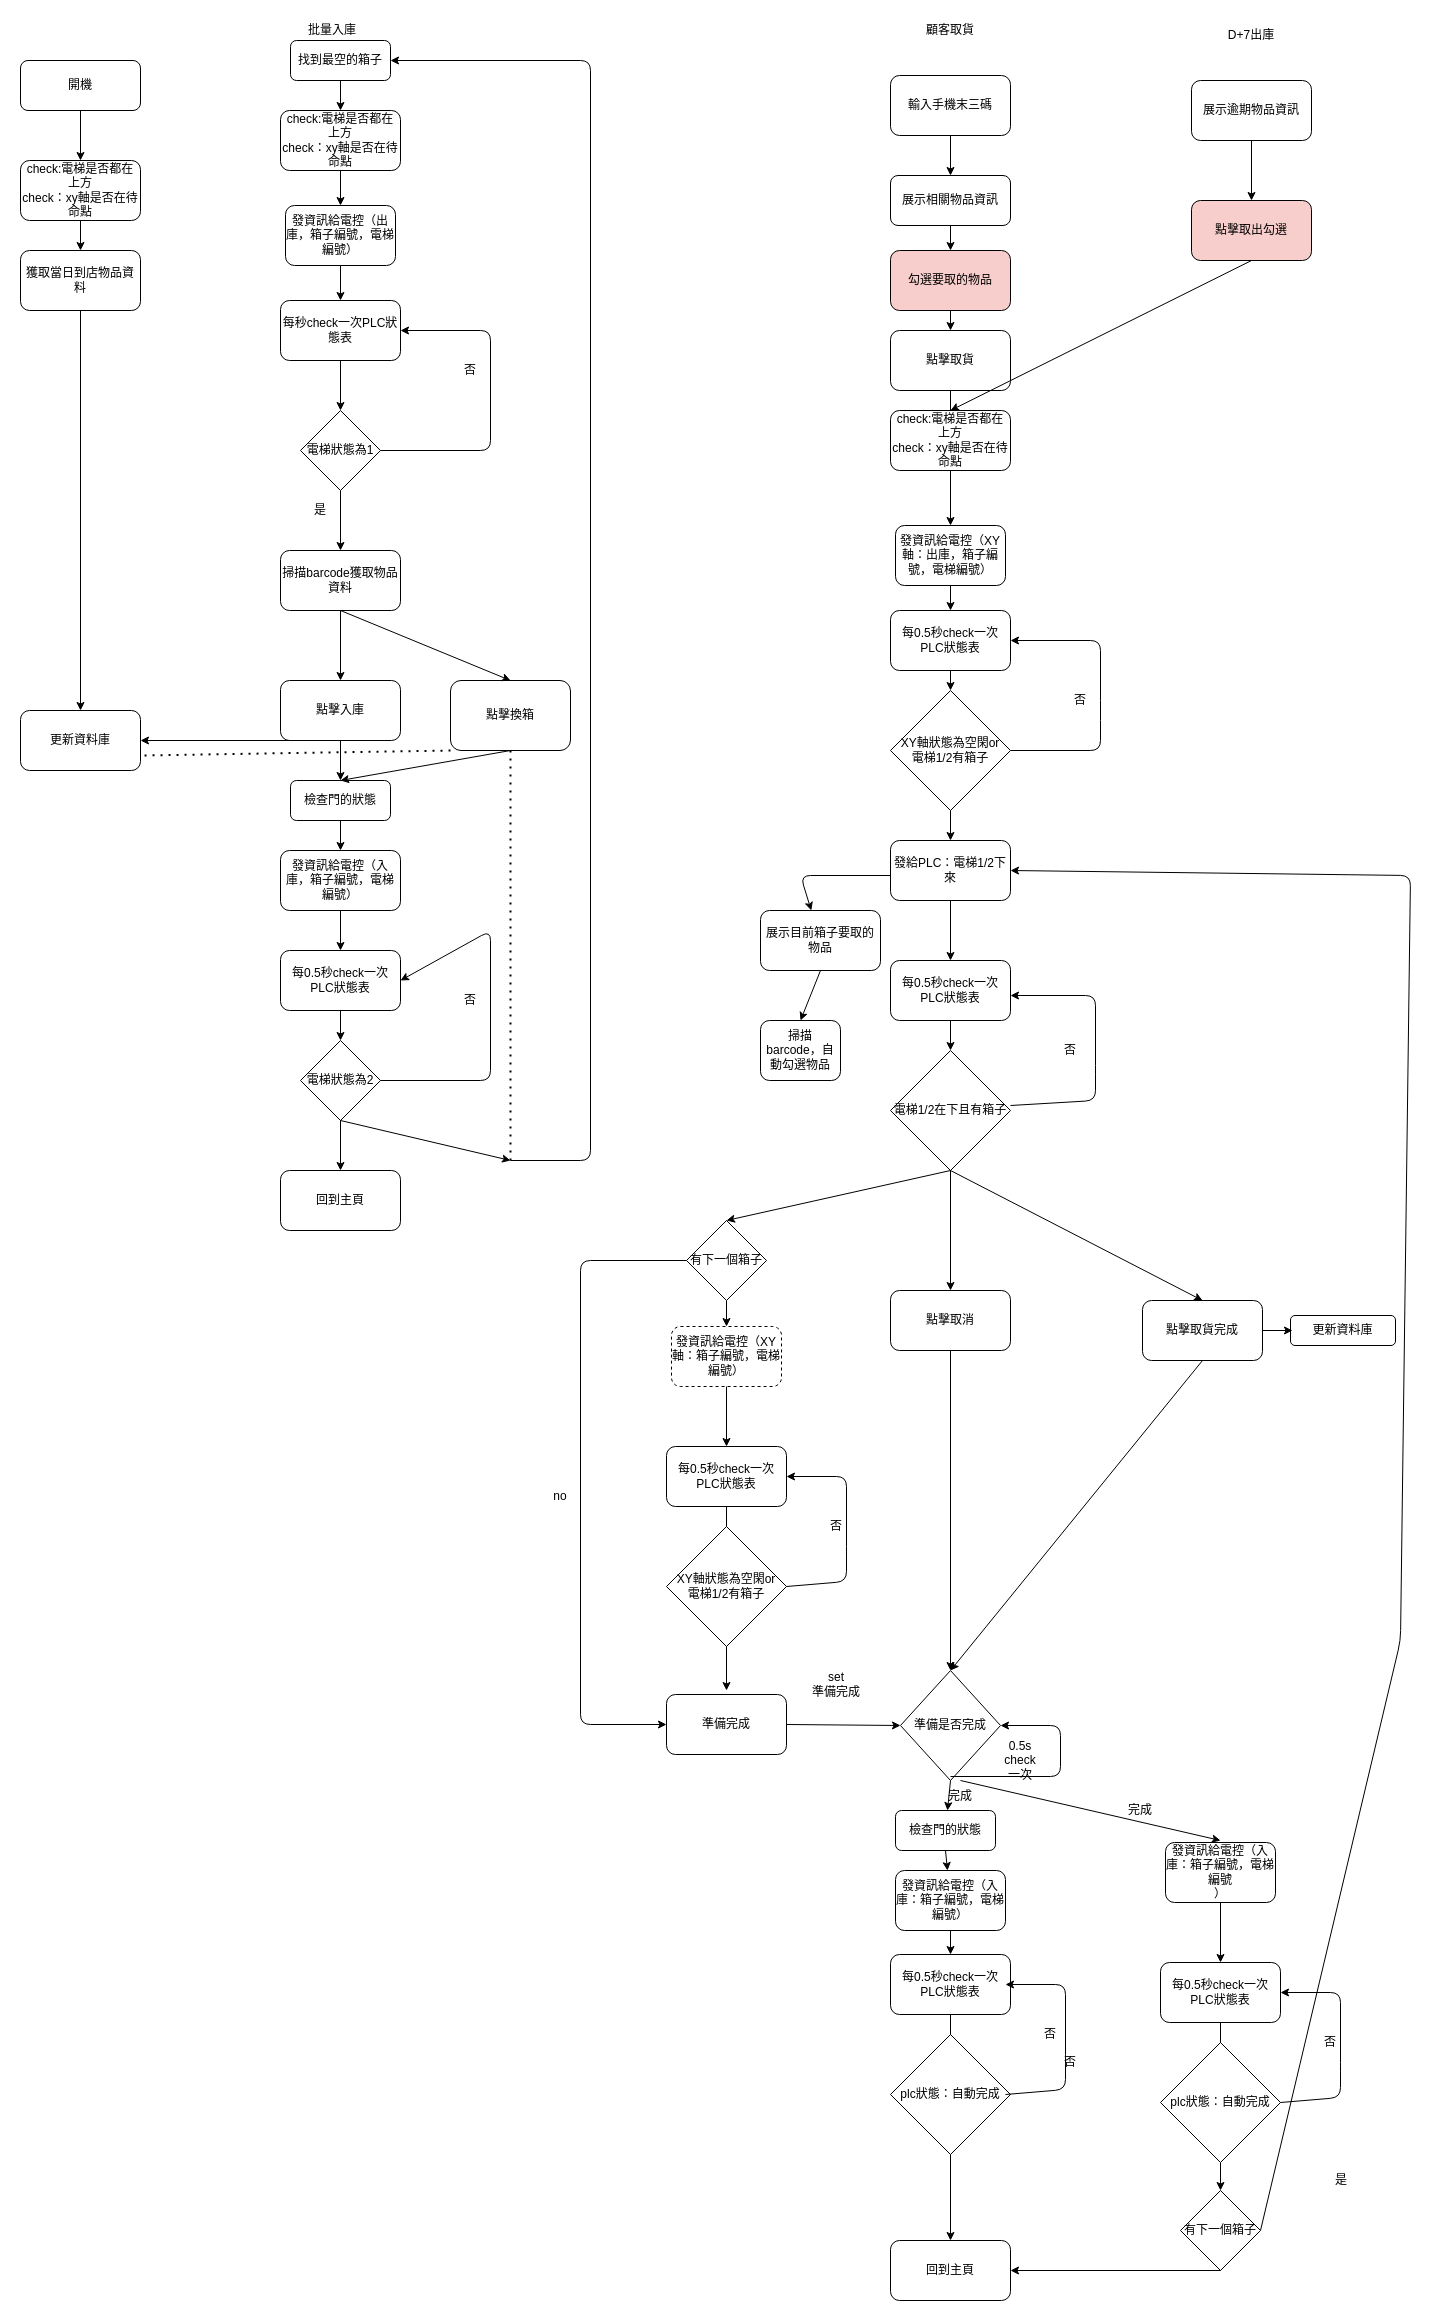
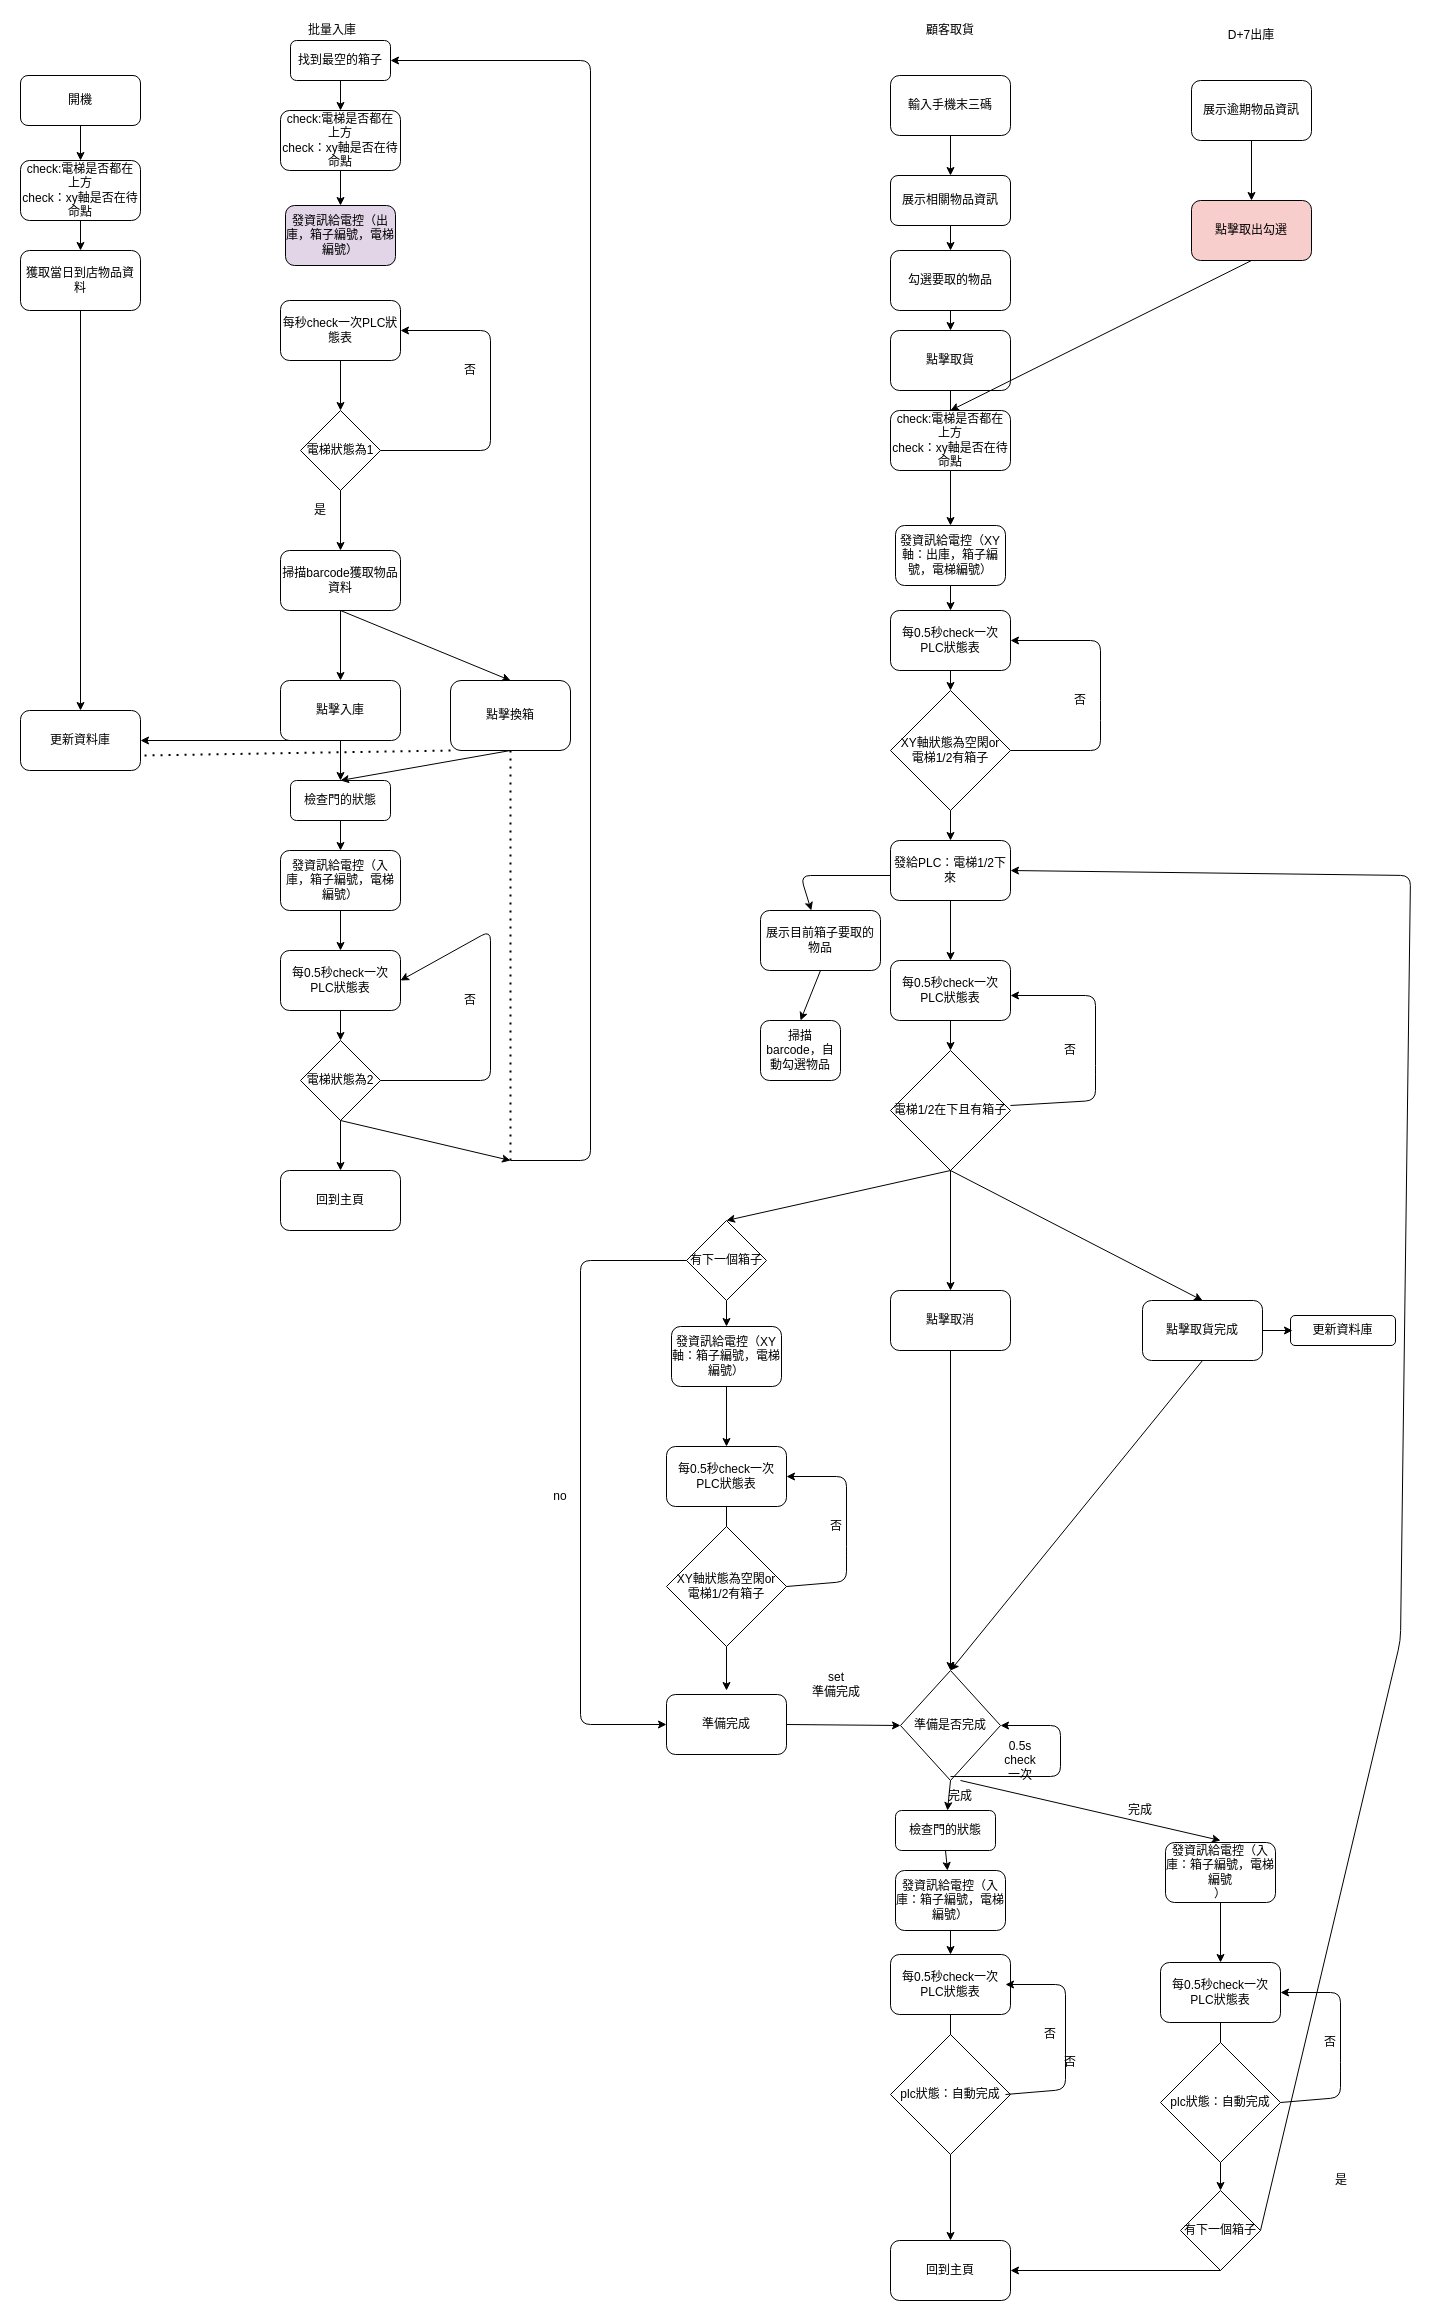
(81, 86) -> (81, 101)
(341, 236) -> (341, 236)
(341, 280) -> none
(951, 281) -> (951, 281)
(727, 1357) -> (727, 1357)
